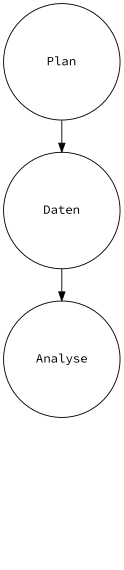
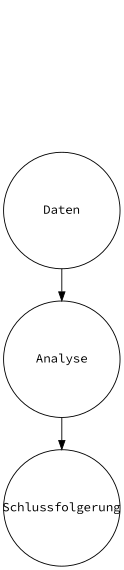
(62, 62) -> none
none -> (62, 508)
